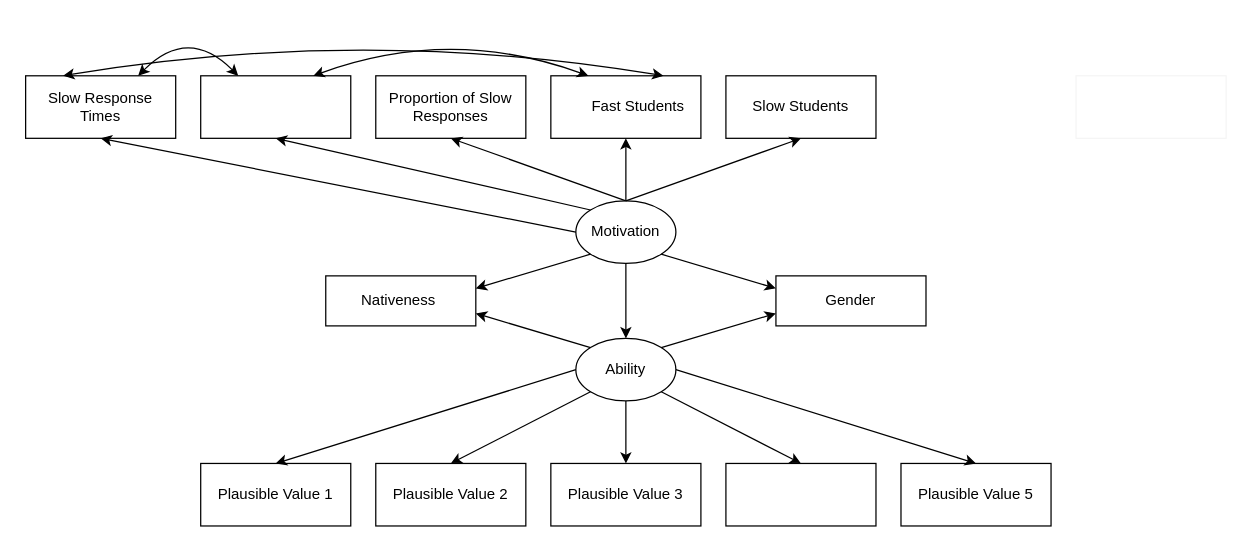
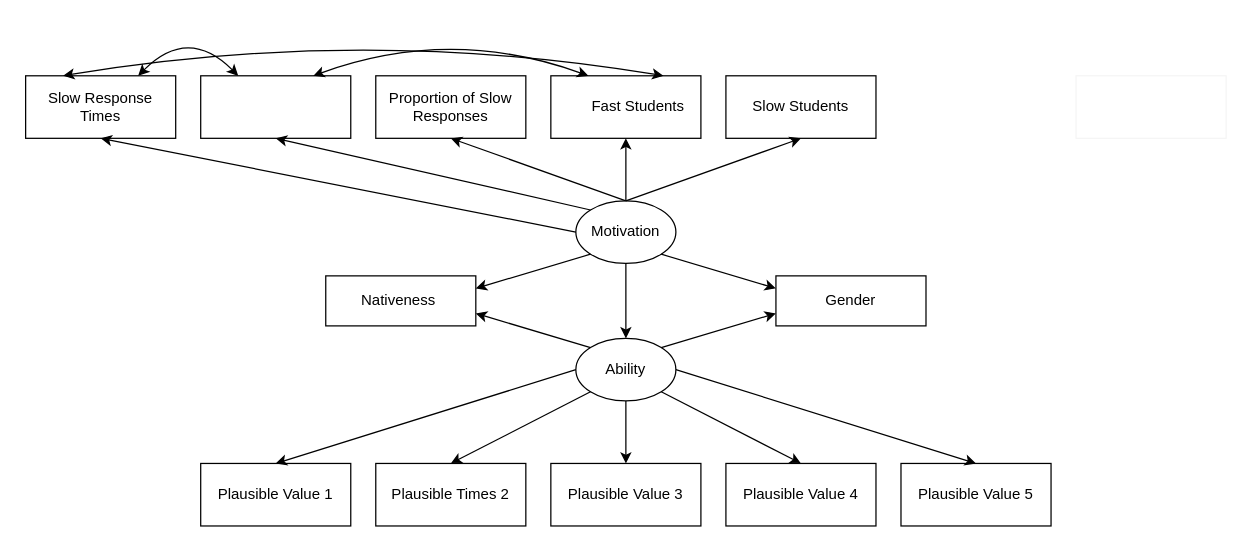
(451, 494) -> (451, 494)
none -> (801, 494)
